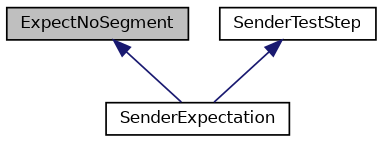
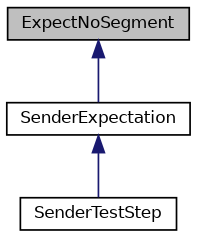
(242, 77) -> (98, 175)
